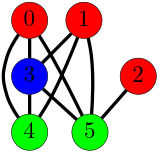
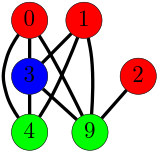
(90, 132) -> (90, 132)
